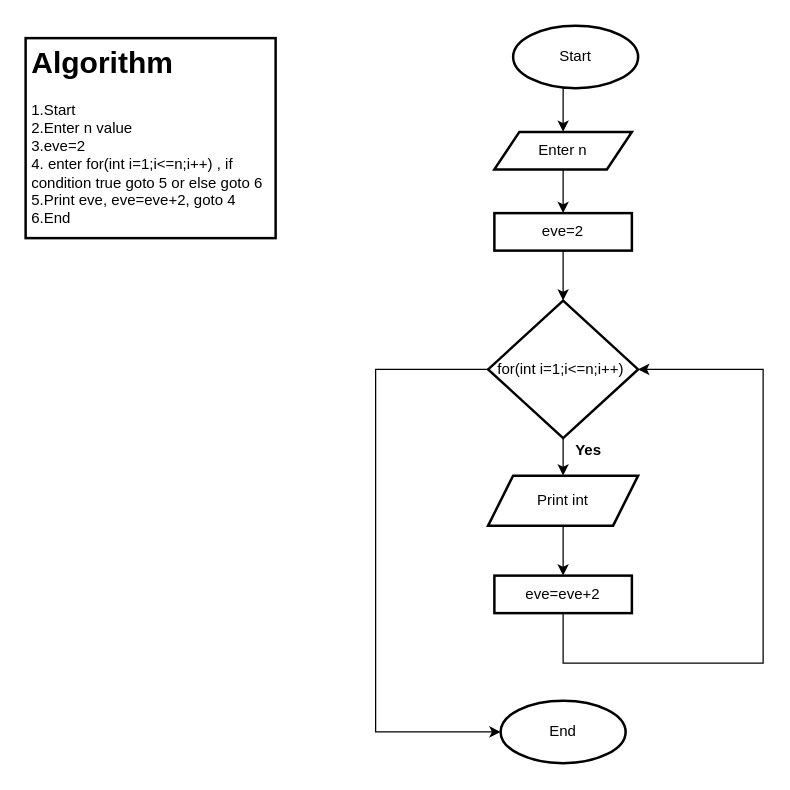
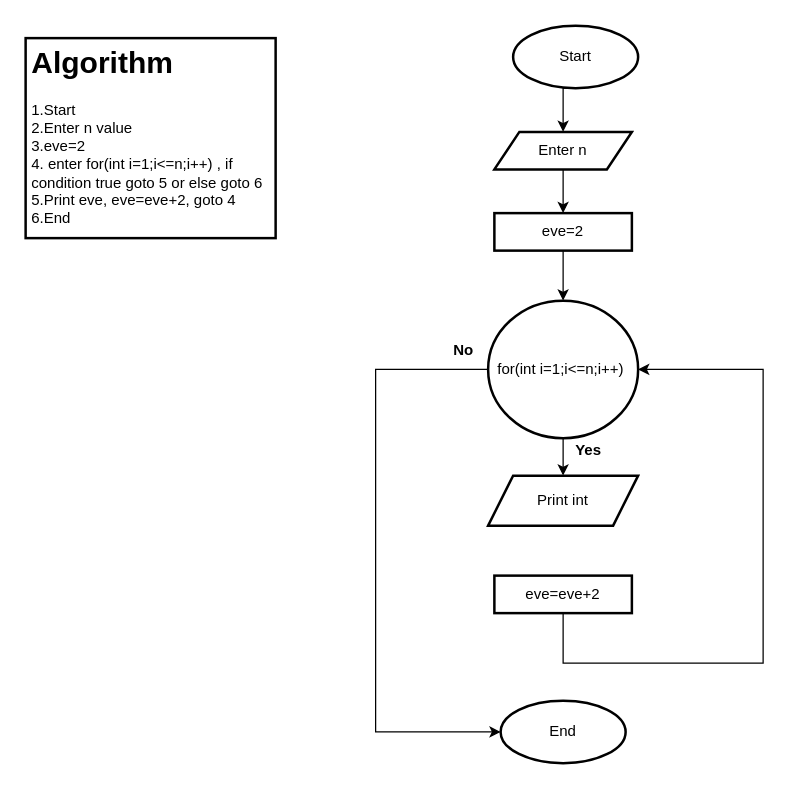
none -> (463, 351)
(563, 369) -> (563, 369)
(563, 547) -> none
